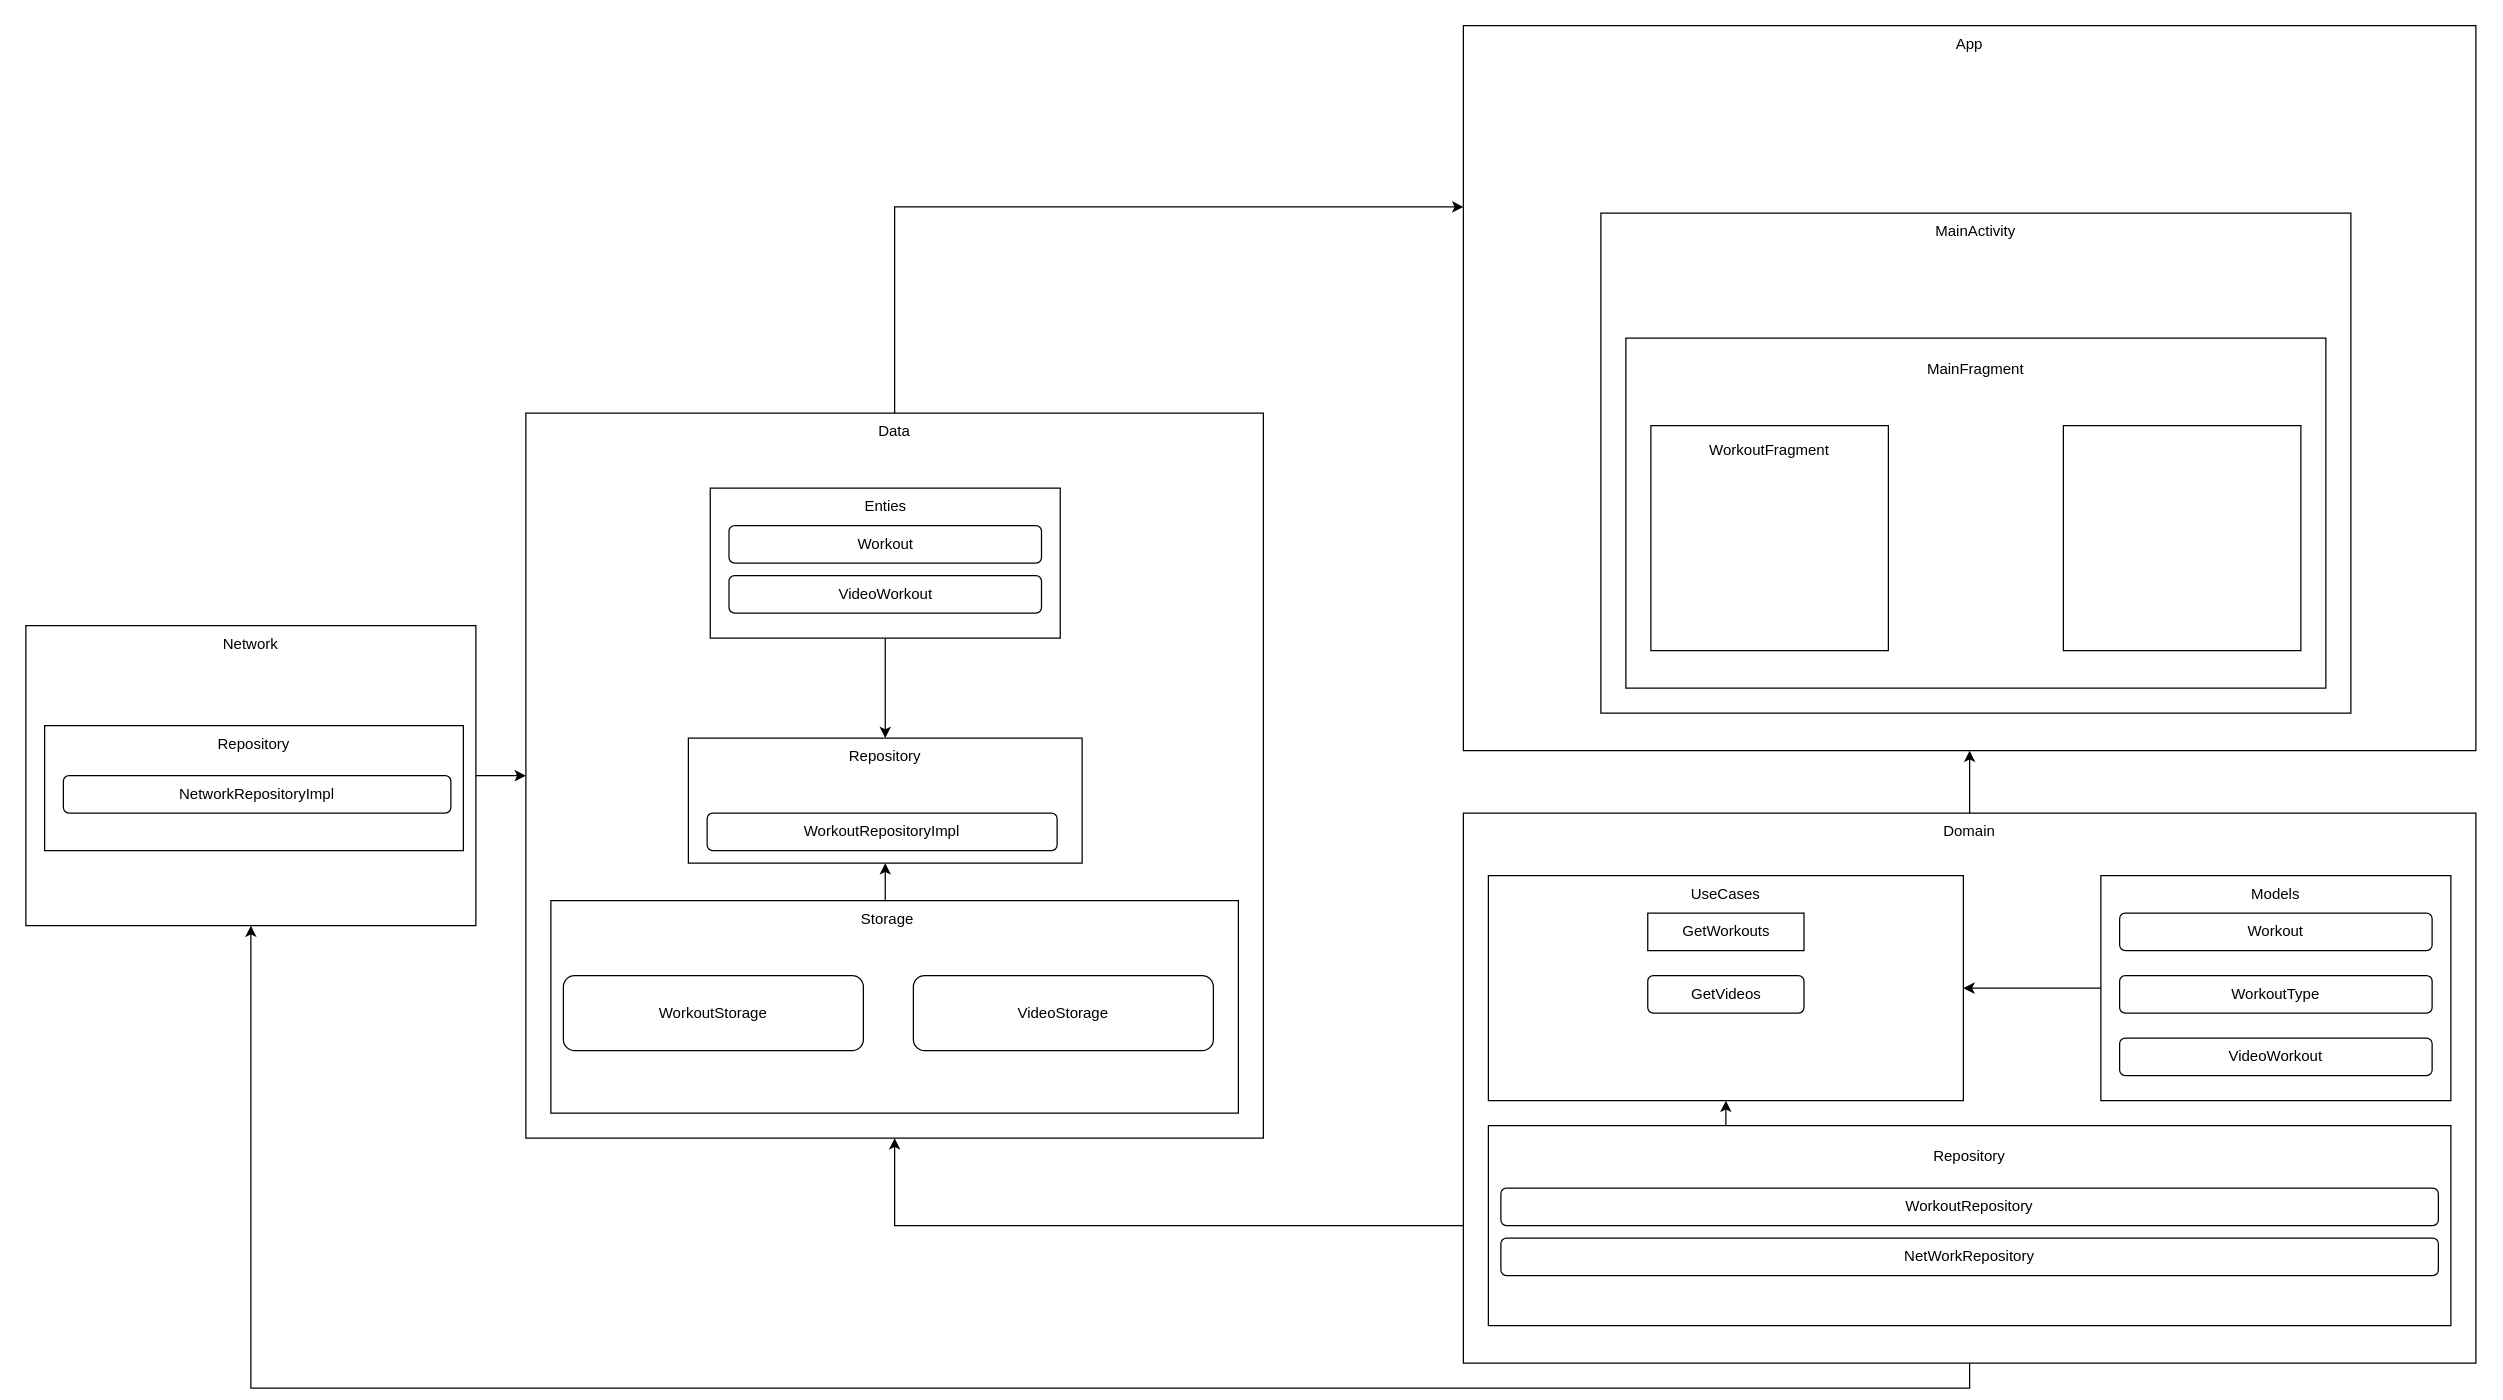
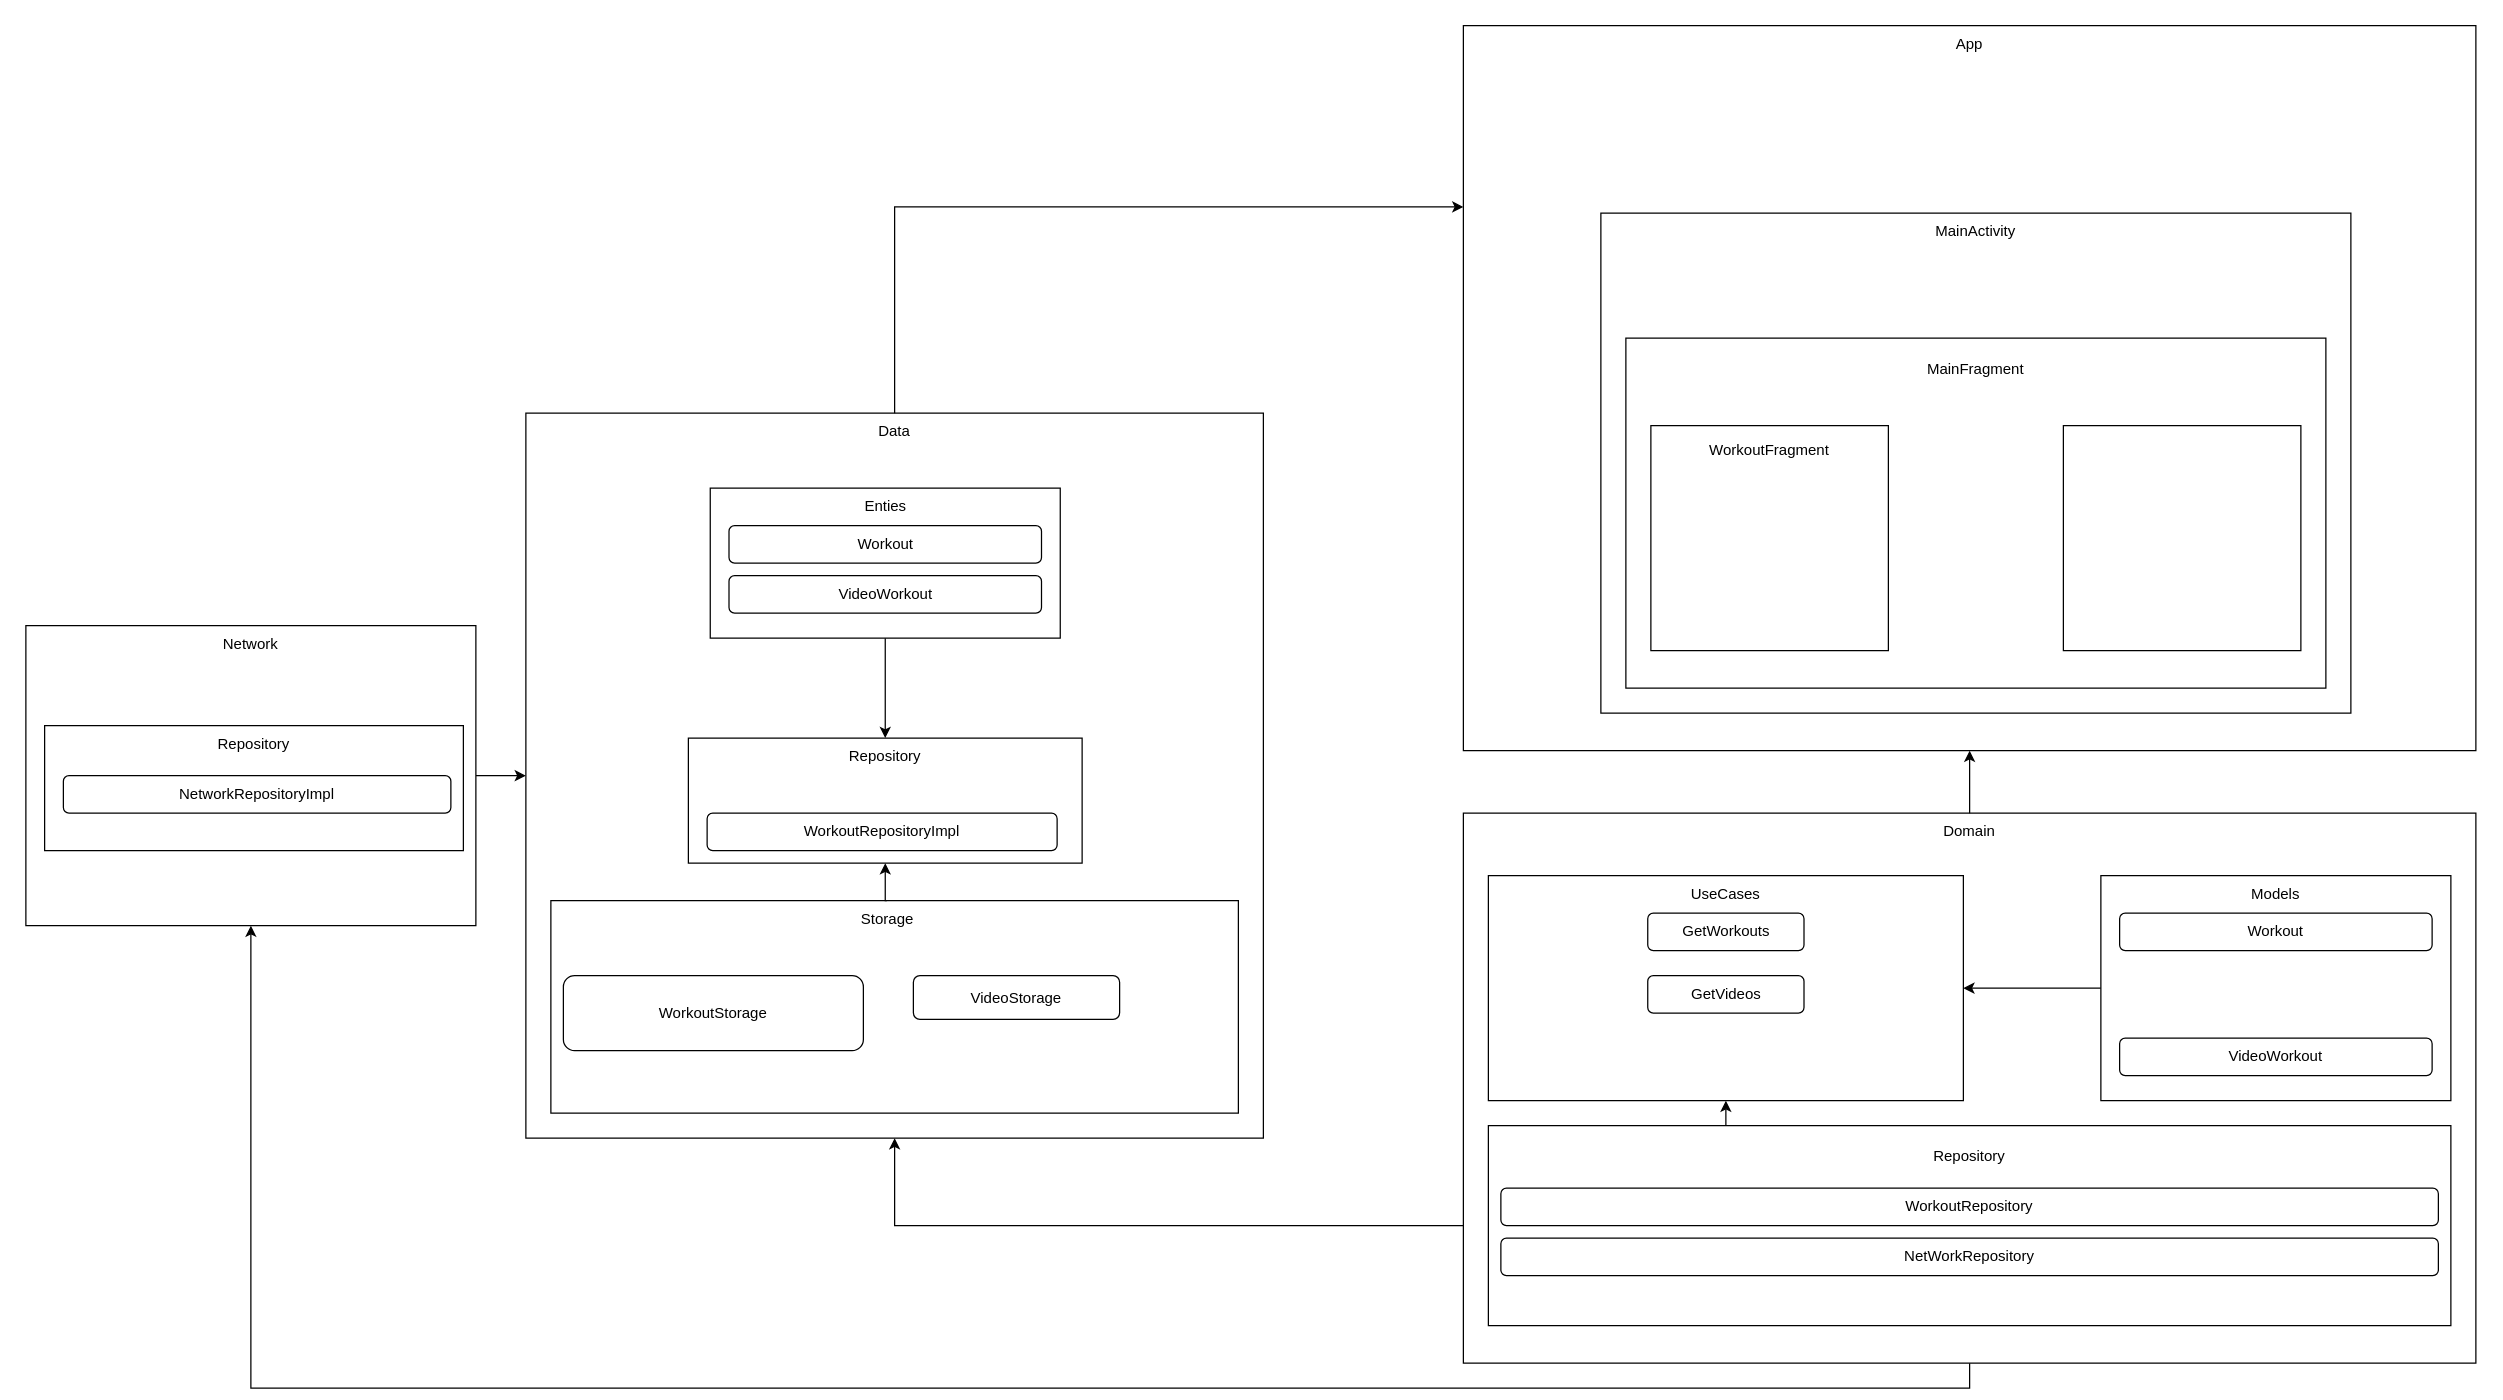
(1726, 932) -> (1726, 932)
(2276, 994) -> none
(1063, 1013) -> (1016, 998)
